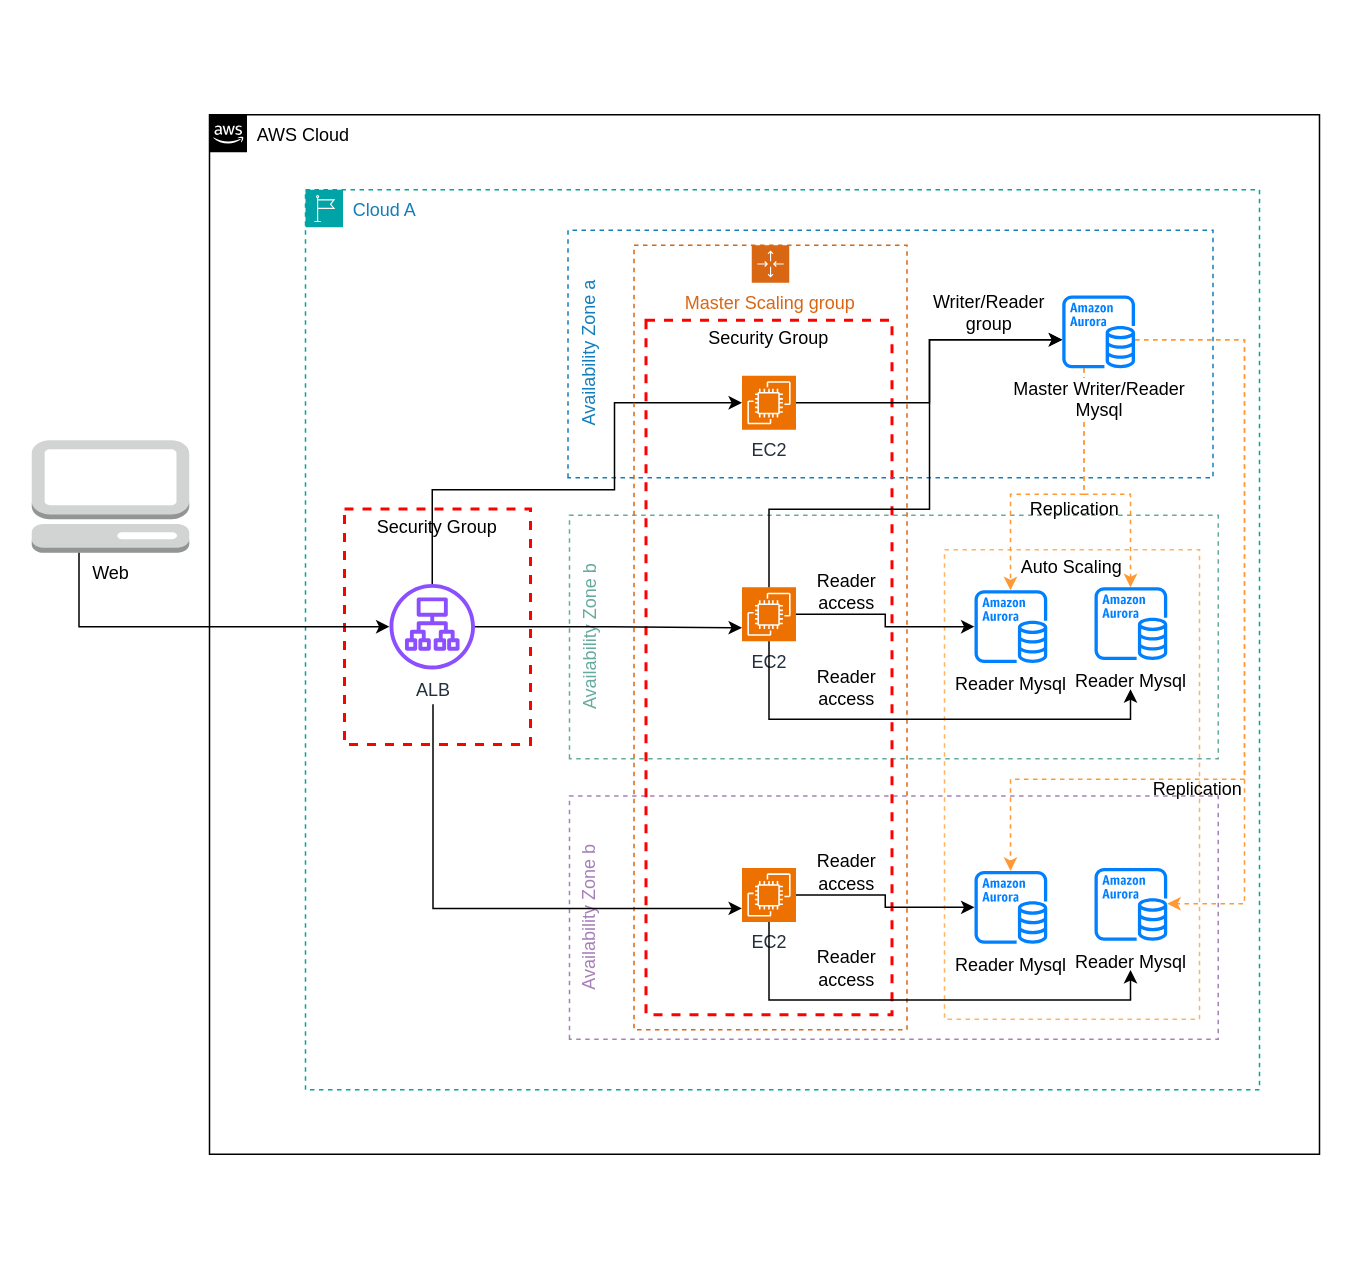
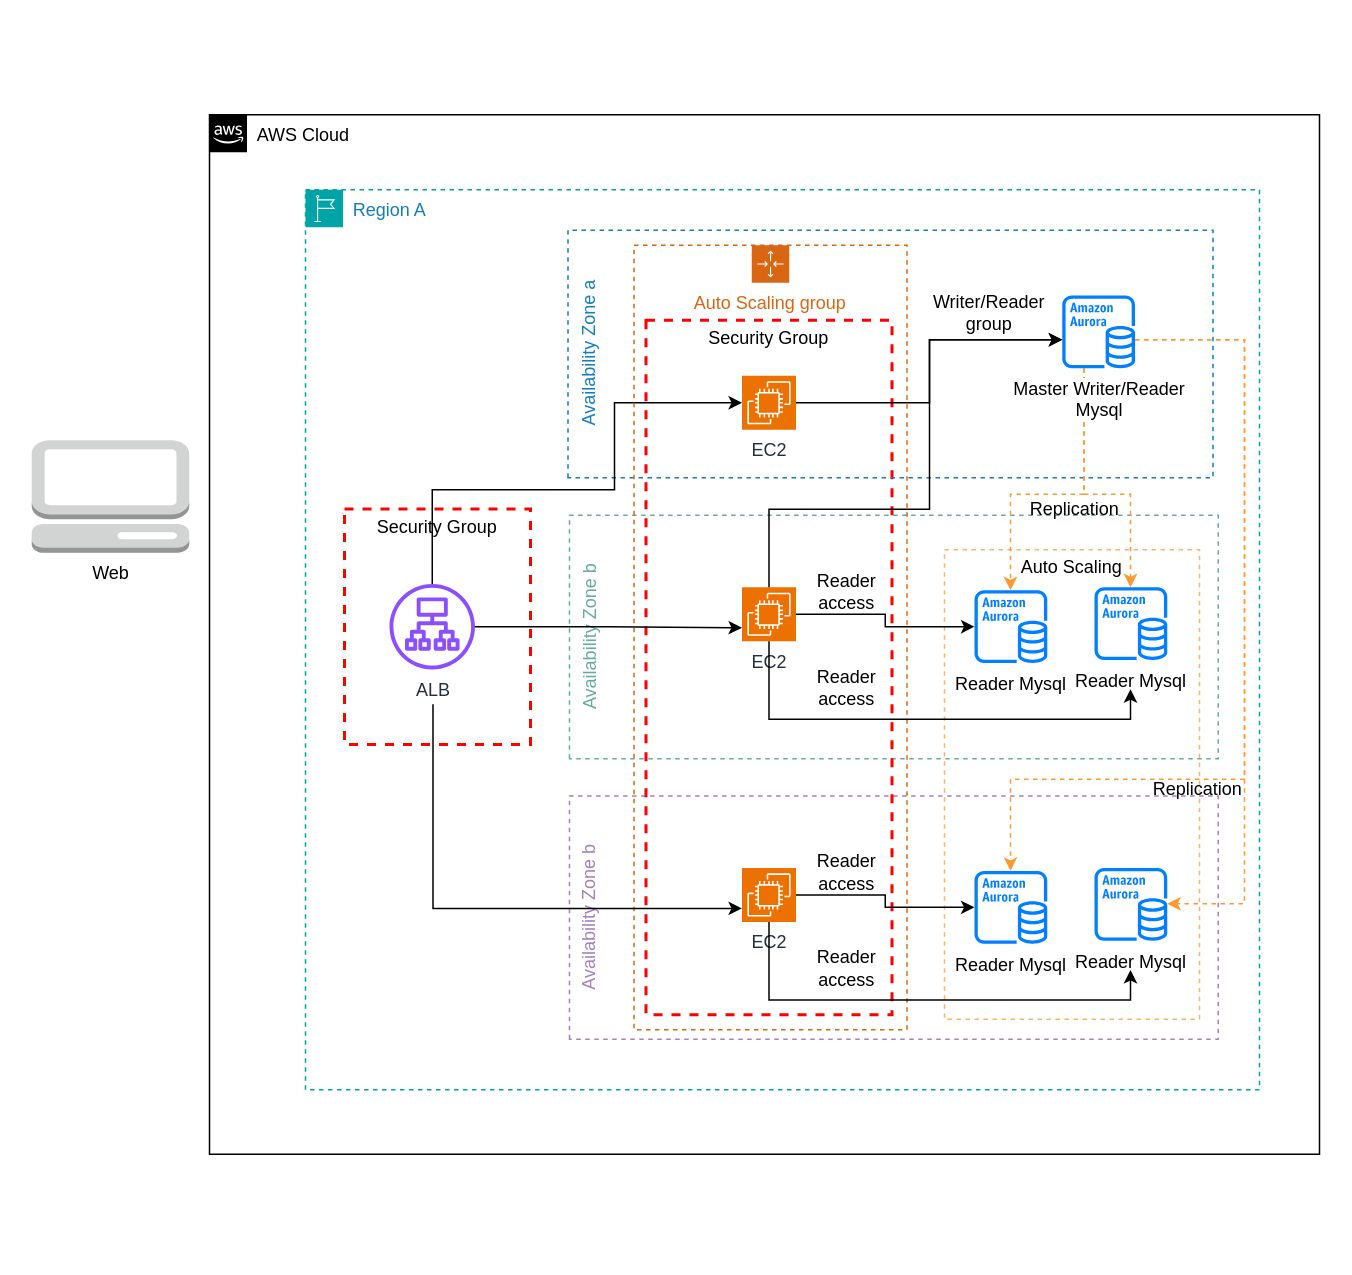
(384, 211) -> (389, 211)
(770, 304) -> (770, 304)
(192, 627) -> none
